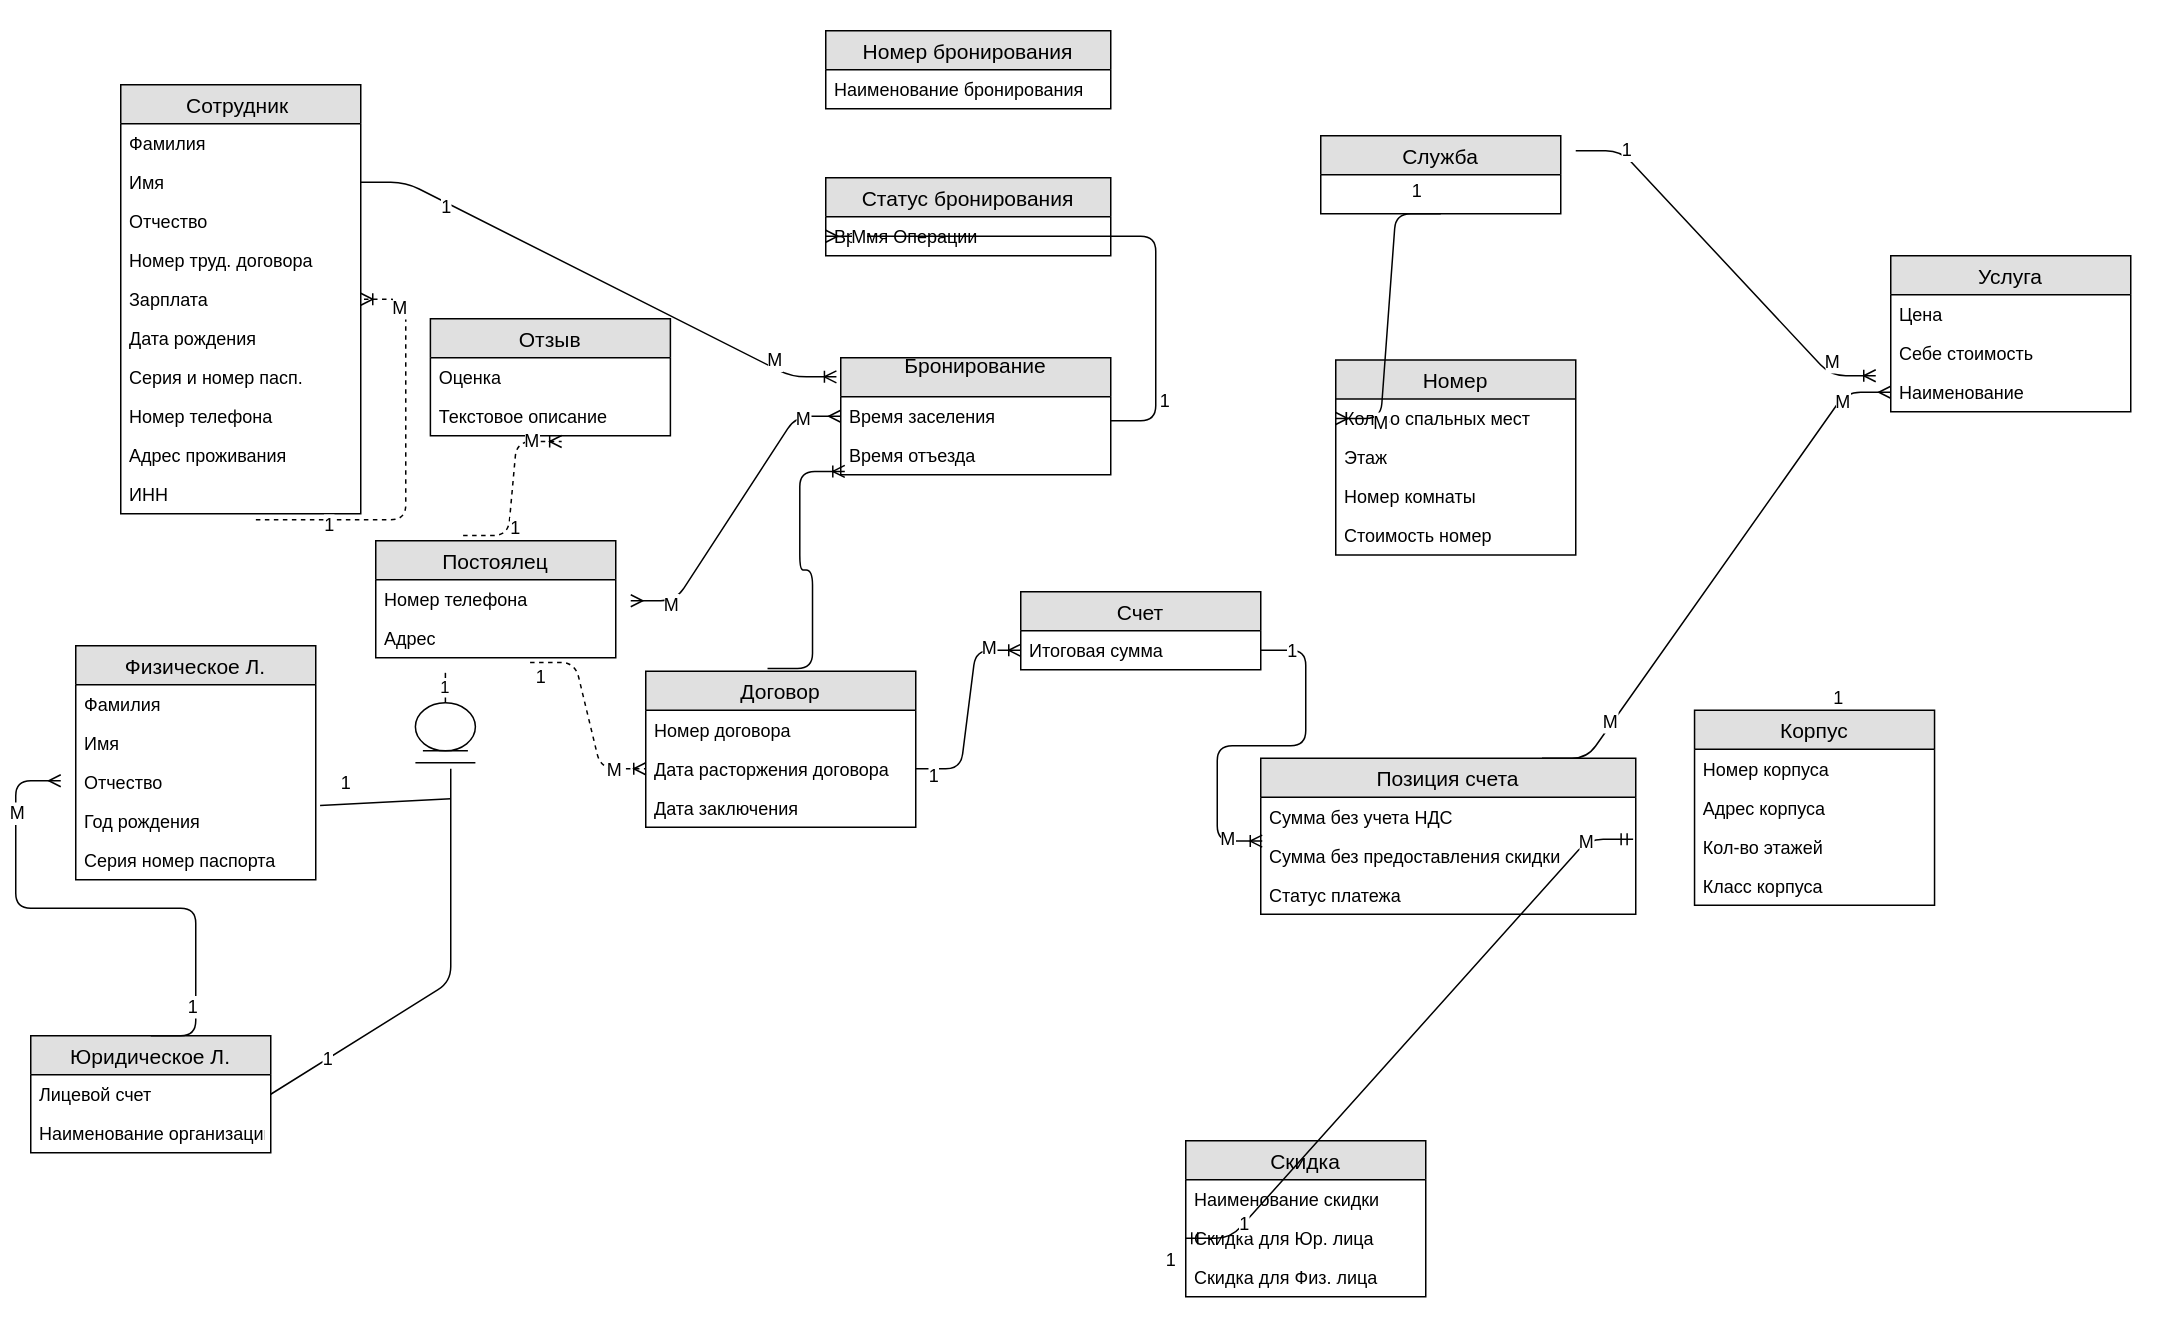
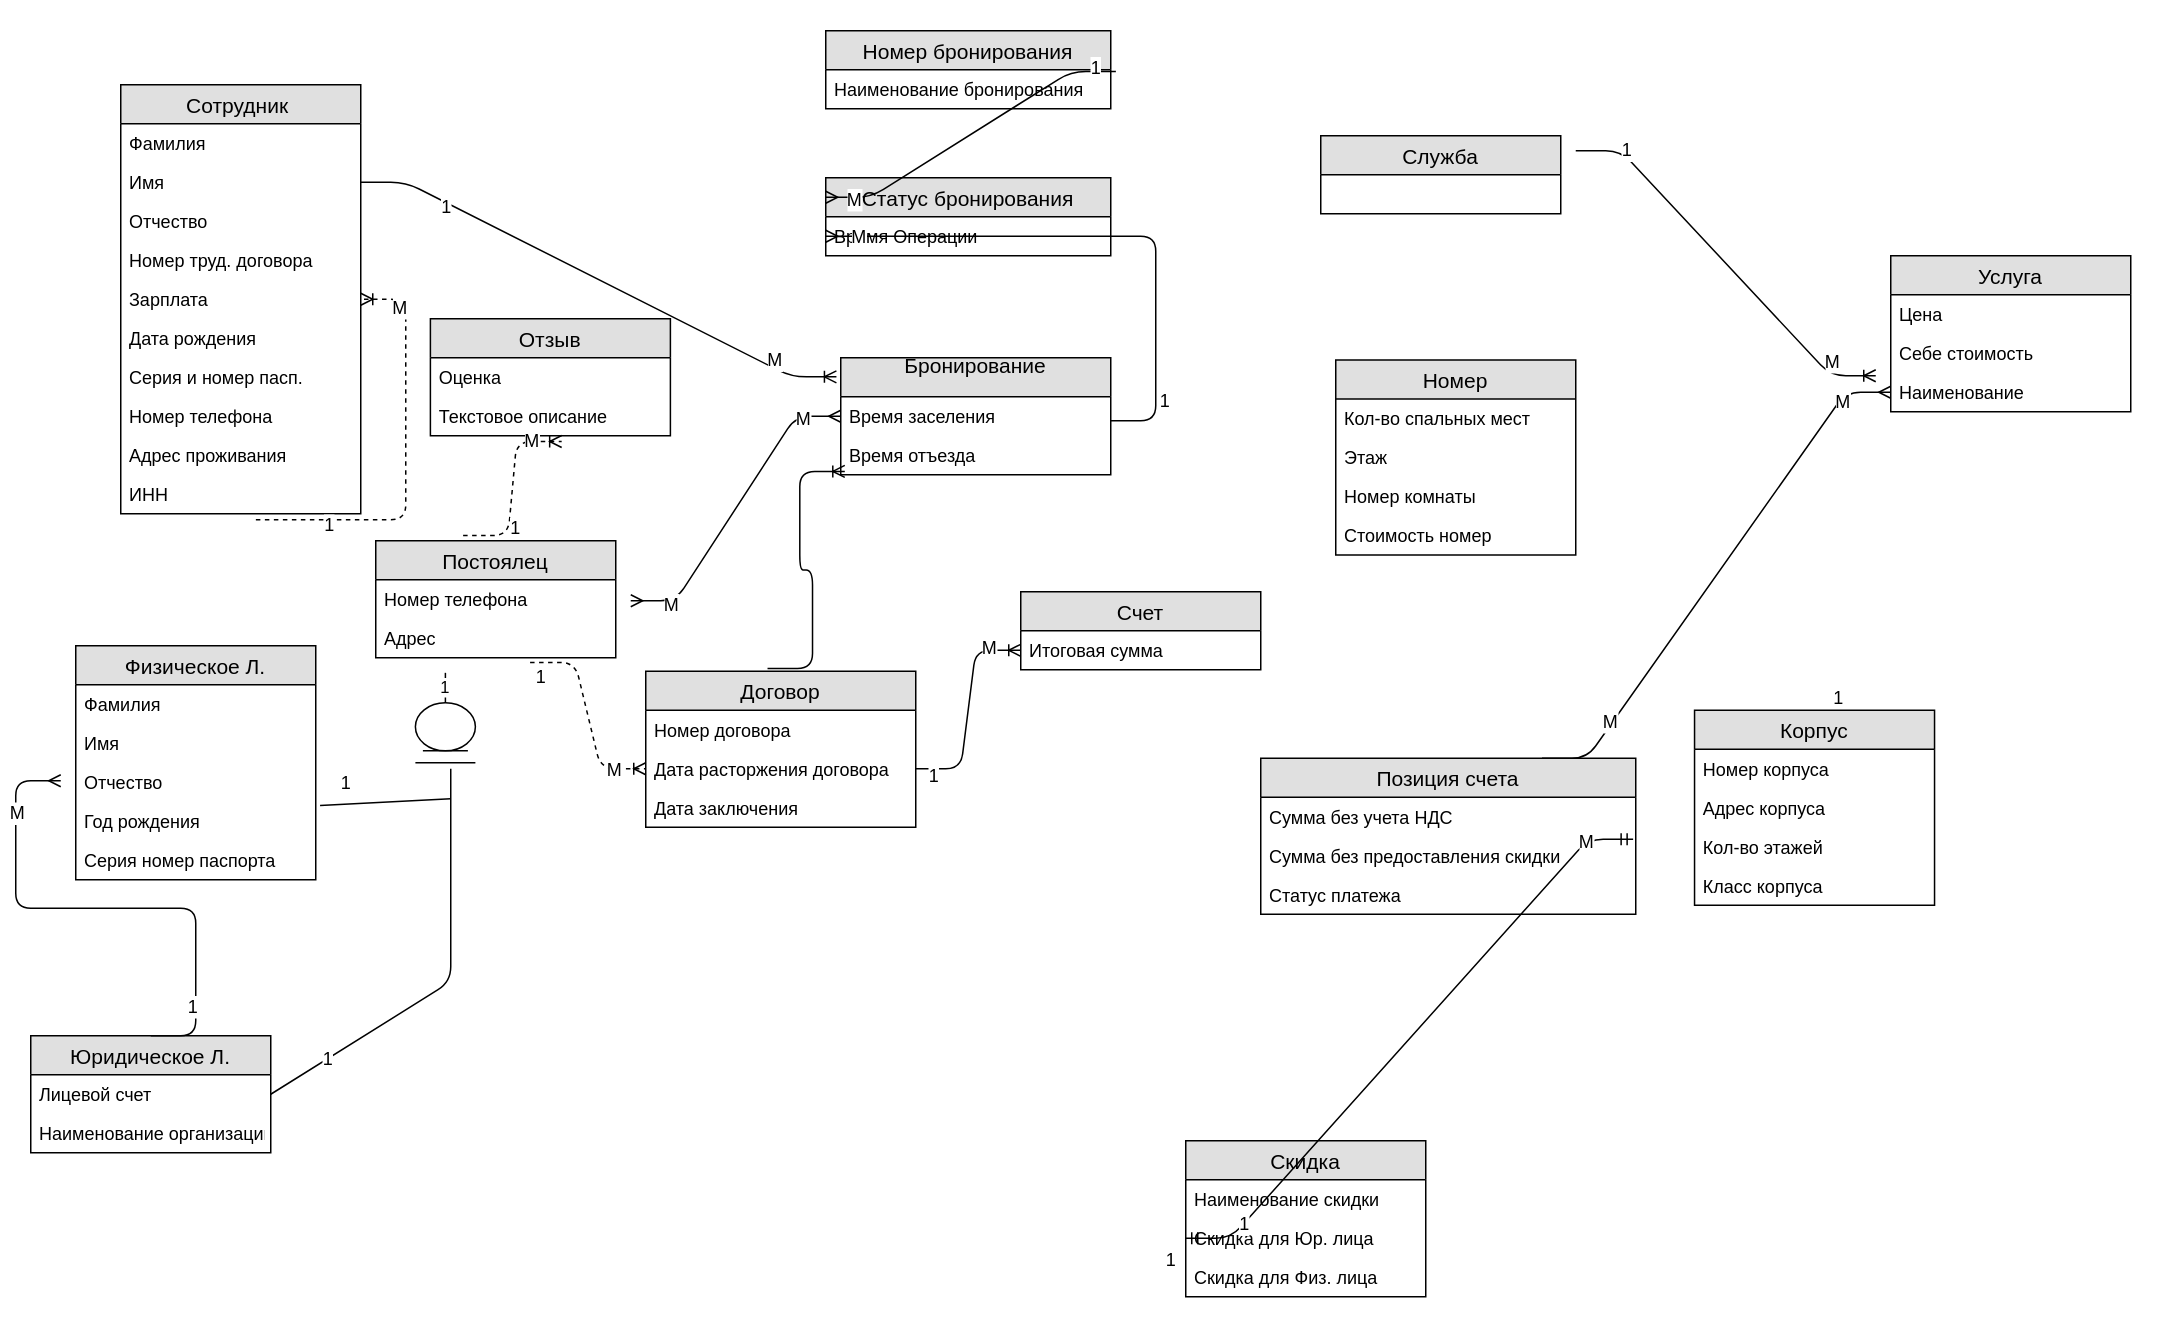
none -> (971, 134)
(1387, 333) -> none
(1263, 746) -> none
